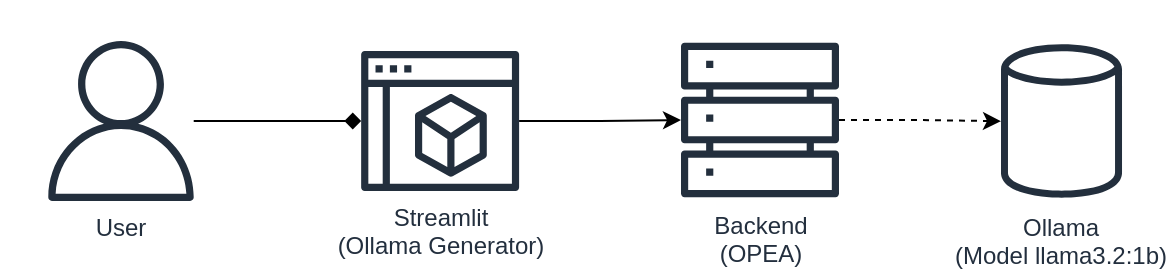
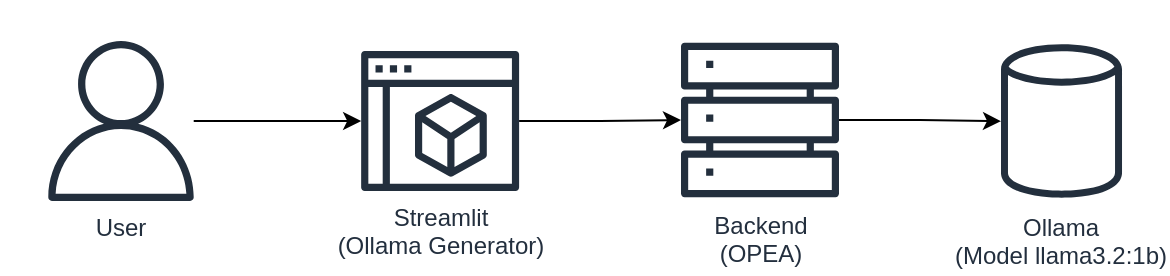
(912, 120) -> (912, 120)
(345, 121) -> (346, 121)
